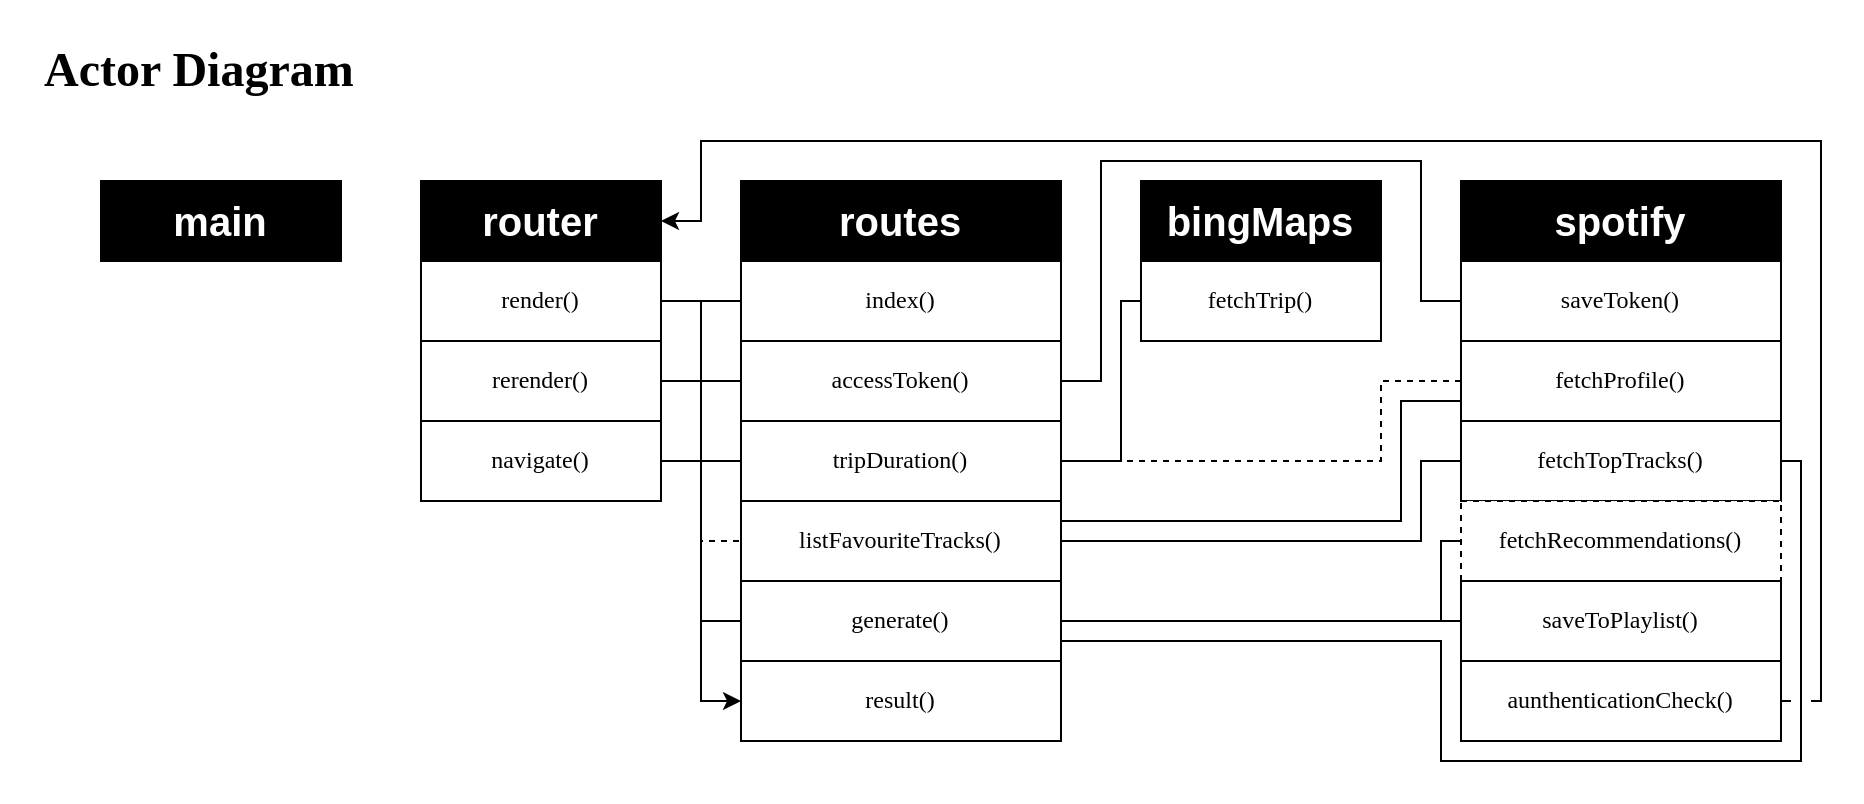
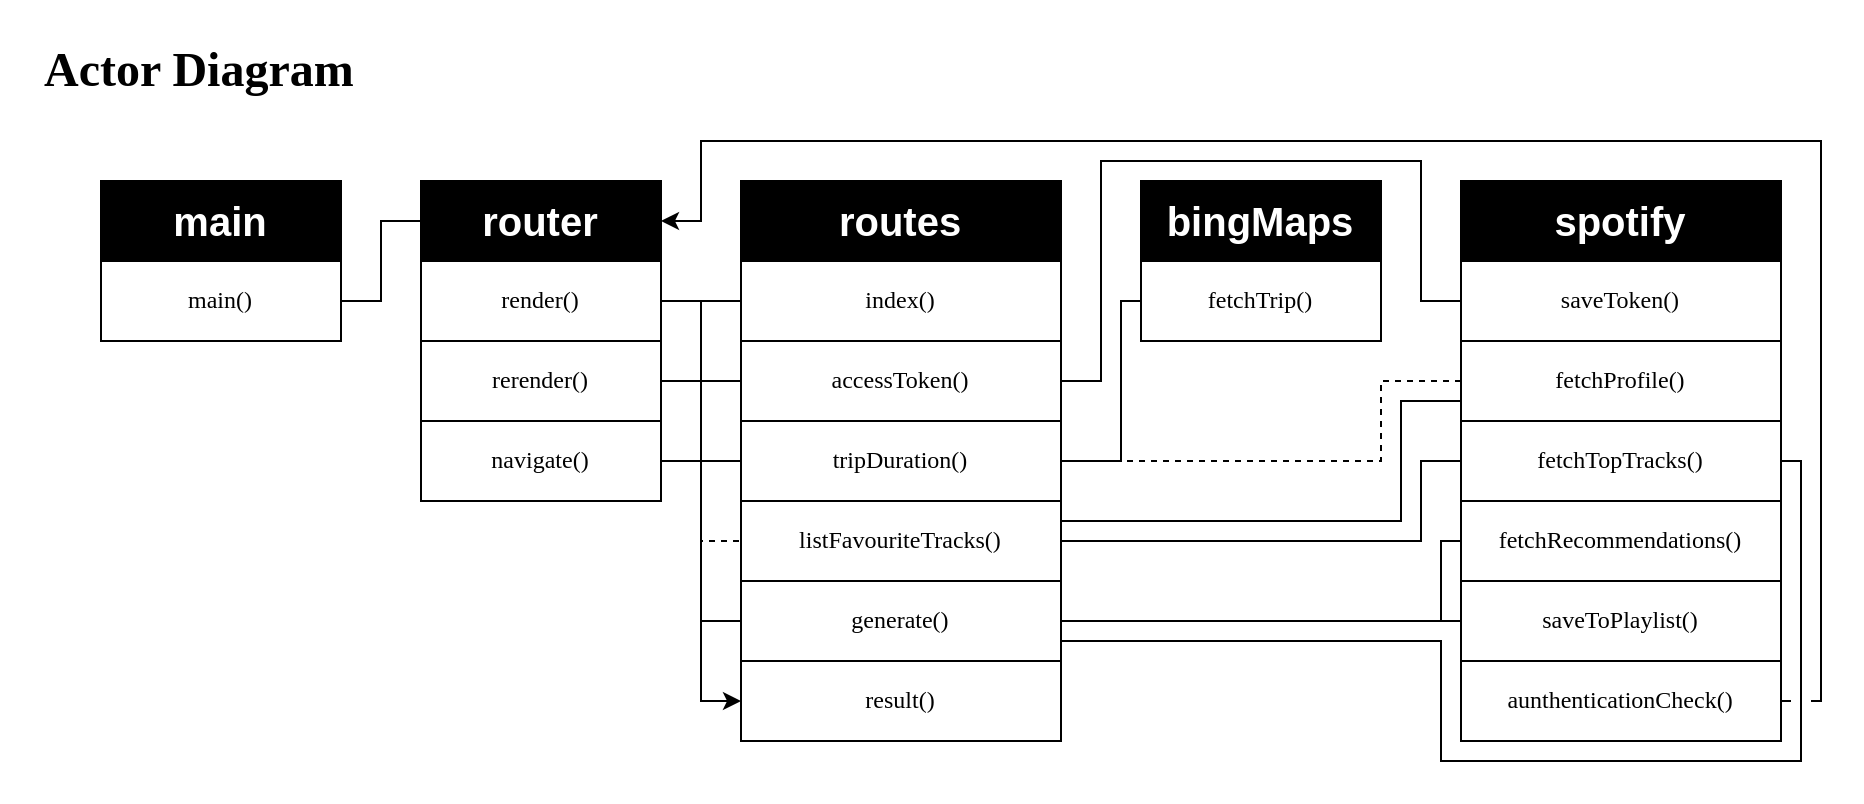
none -> (381, 261)
none -> (221, 301)
(1621, 541) -> (1621, 541)
